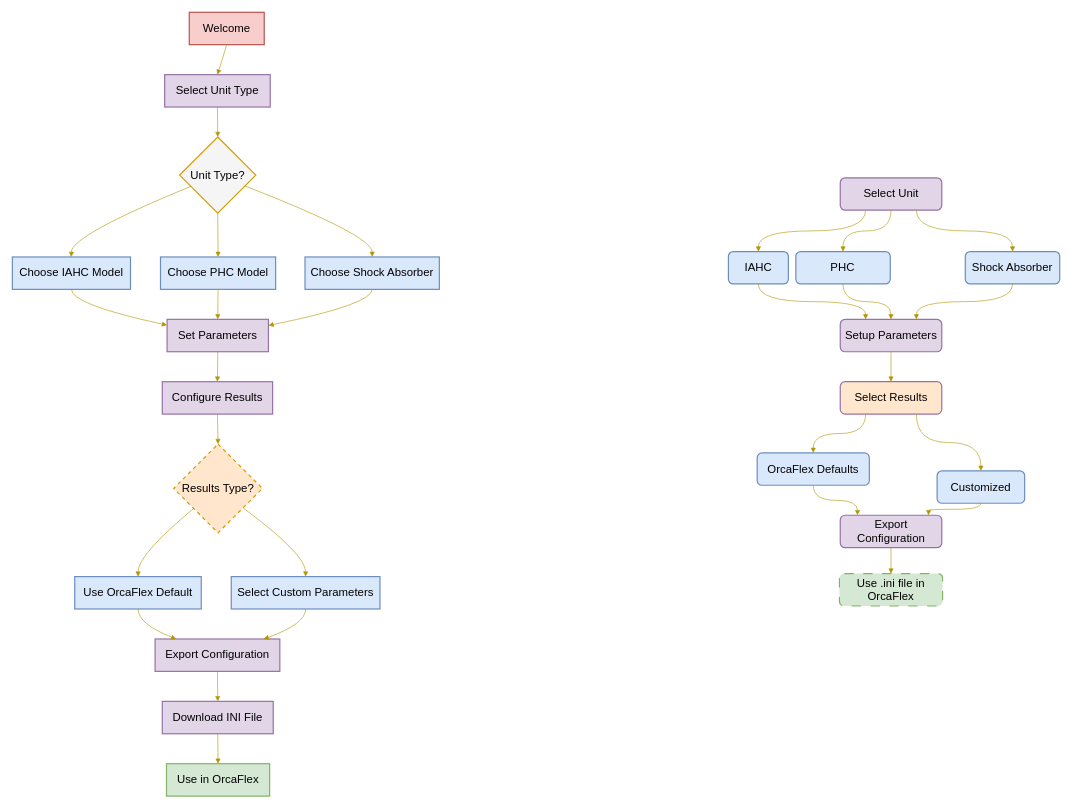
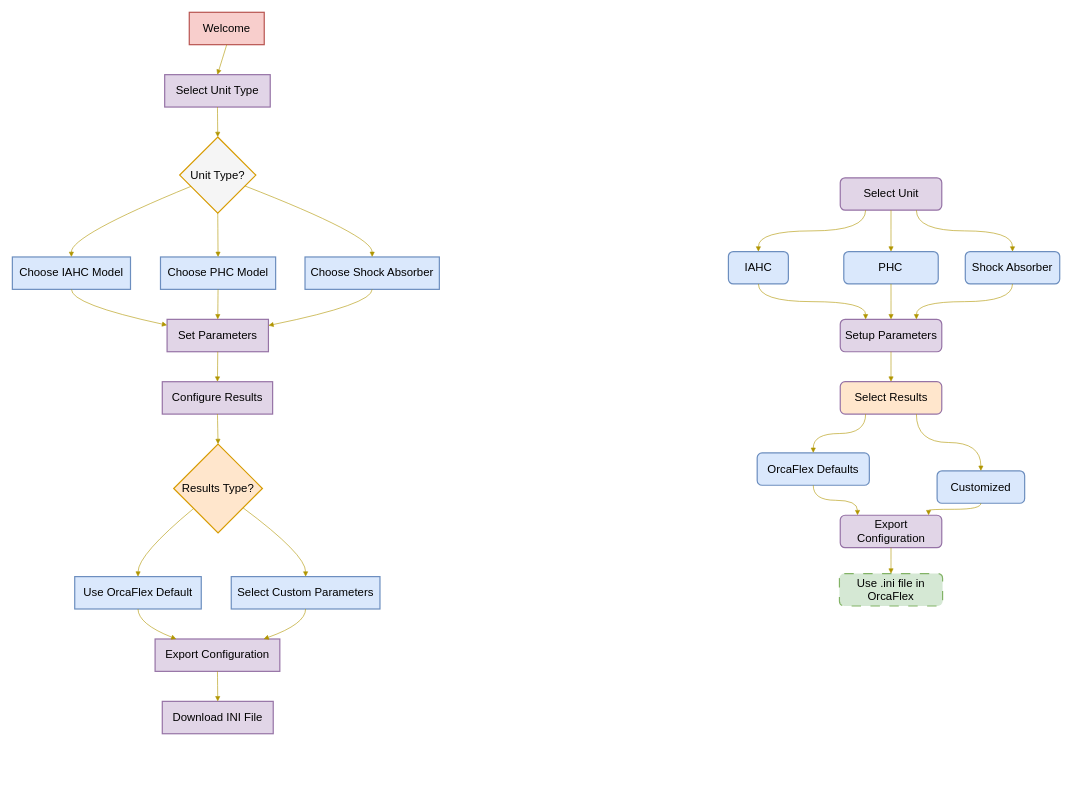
(843, 268) -> (891, 268)
(218, 489) -> (218, 489)
(218, 757) -> none
(218, 780) -> none
